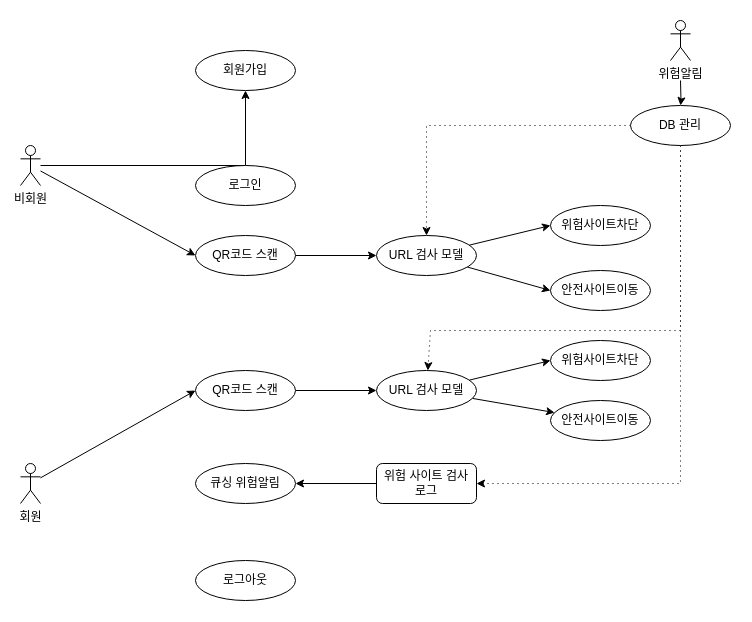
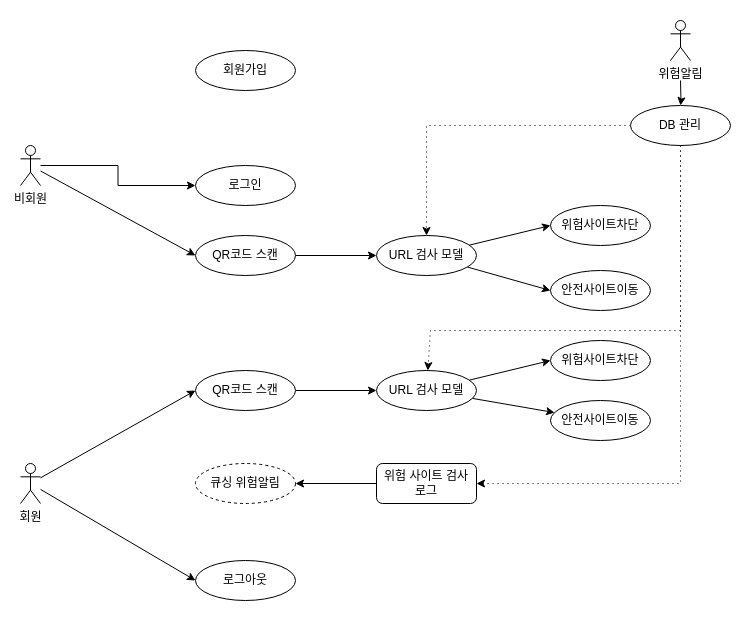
(215, 166) -> (142, 186)
(246, 484) -> (246, 484)
none -> (115, 533)
